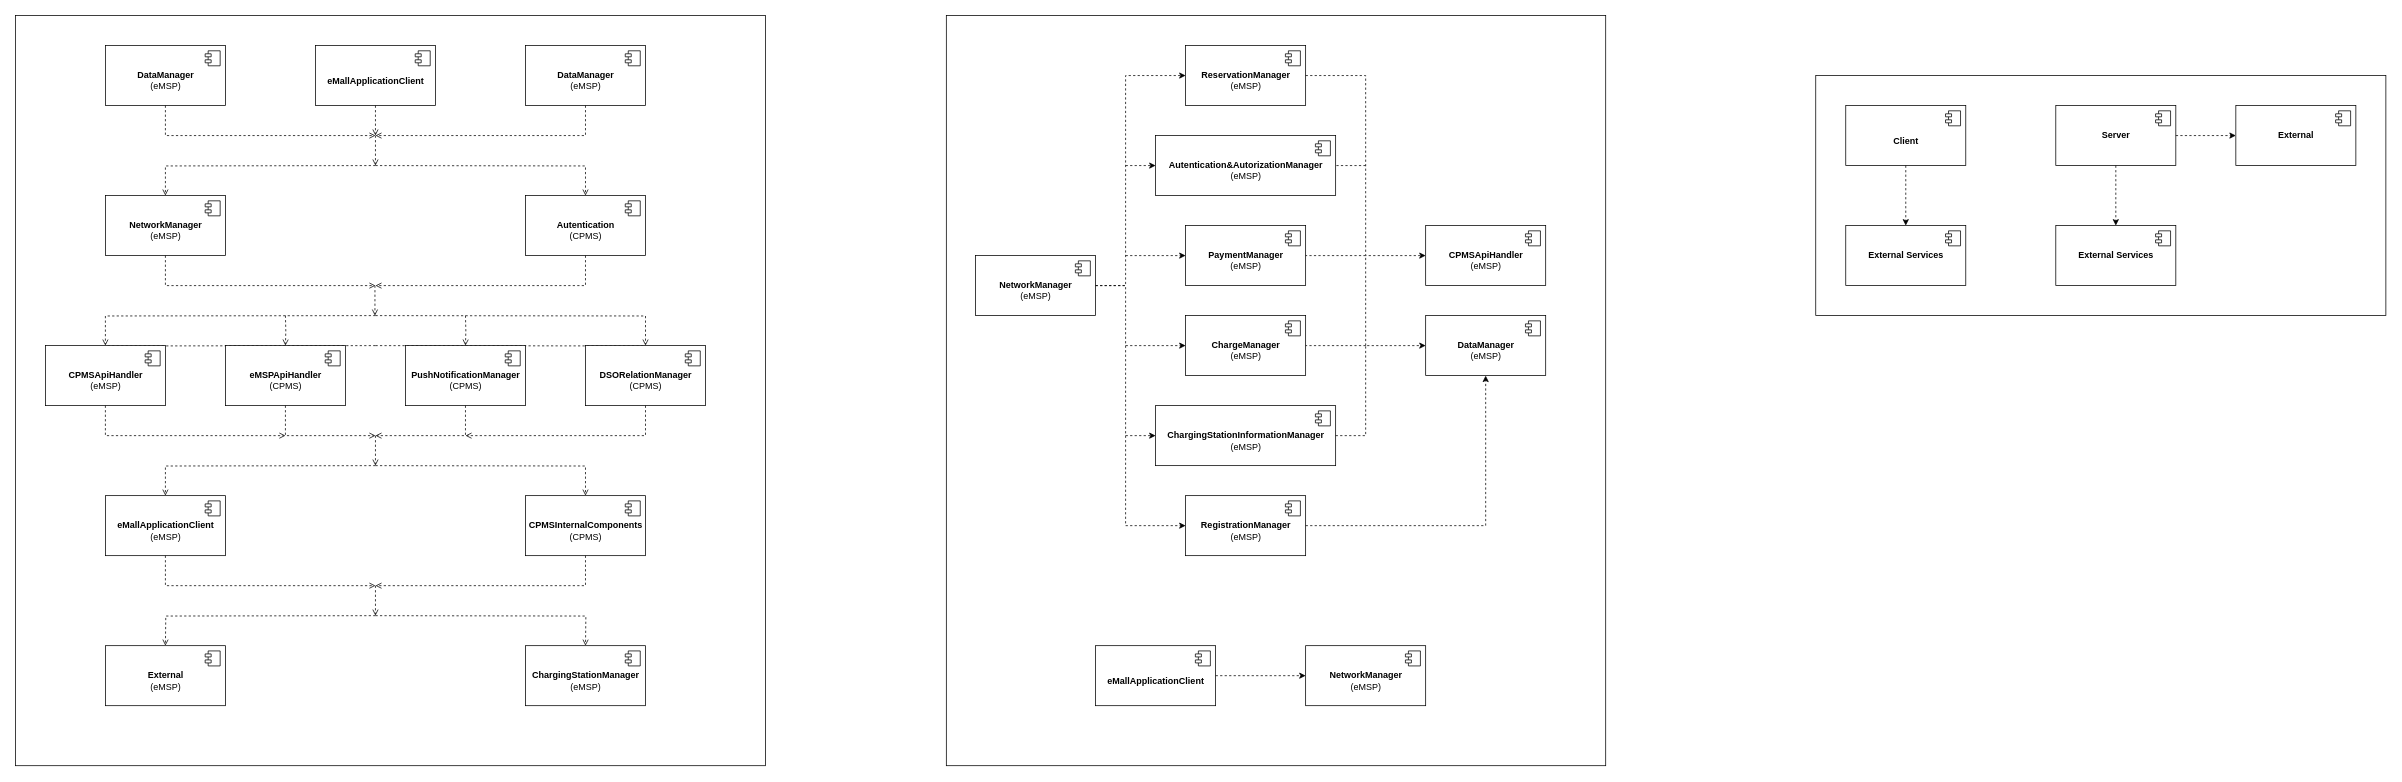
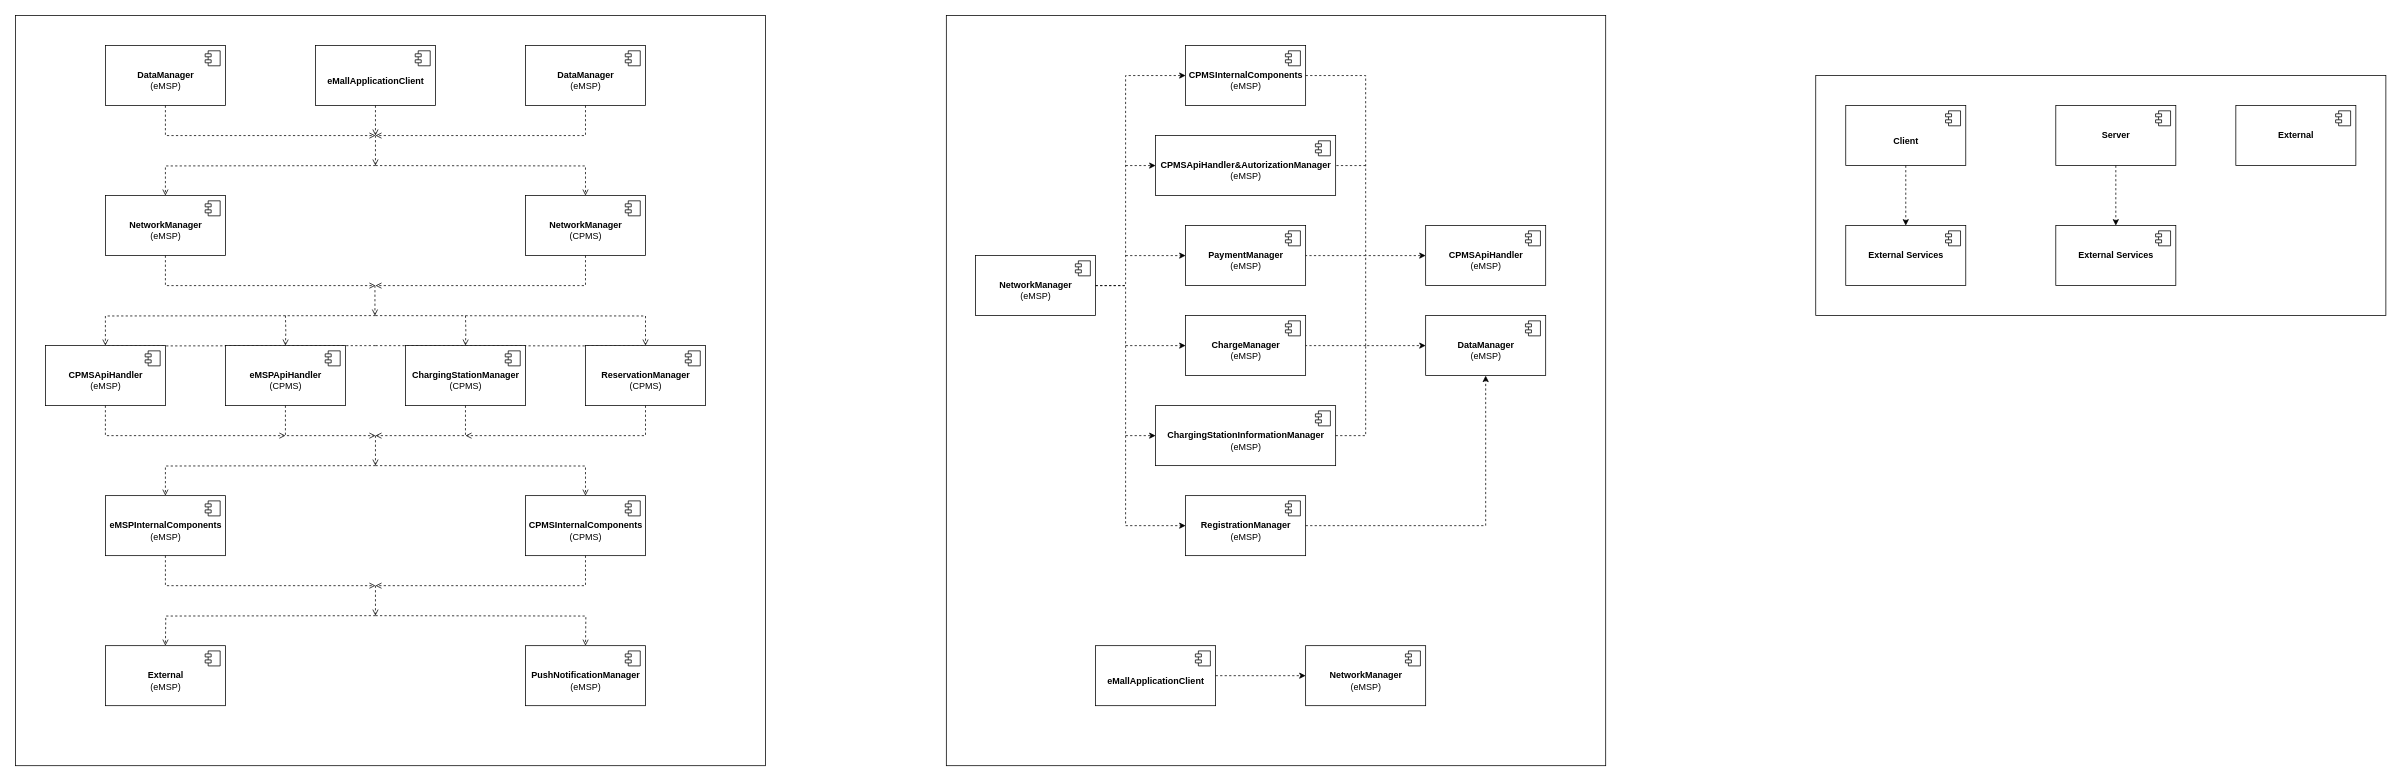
(1246, 75) -> (1246, 75)
(2202, 135) -> none
(1246, 165) -> (1246, 165)
(586, 225) -> (586, 225)
(466, 375) -> (466, 375)
(646, 375) -> (646, 375)
(166, 525) -> (166, 525)
(586, 675) -> (586, 675)
